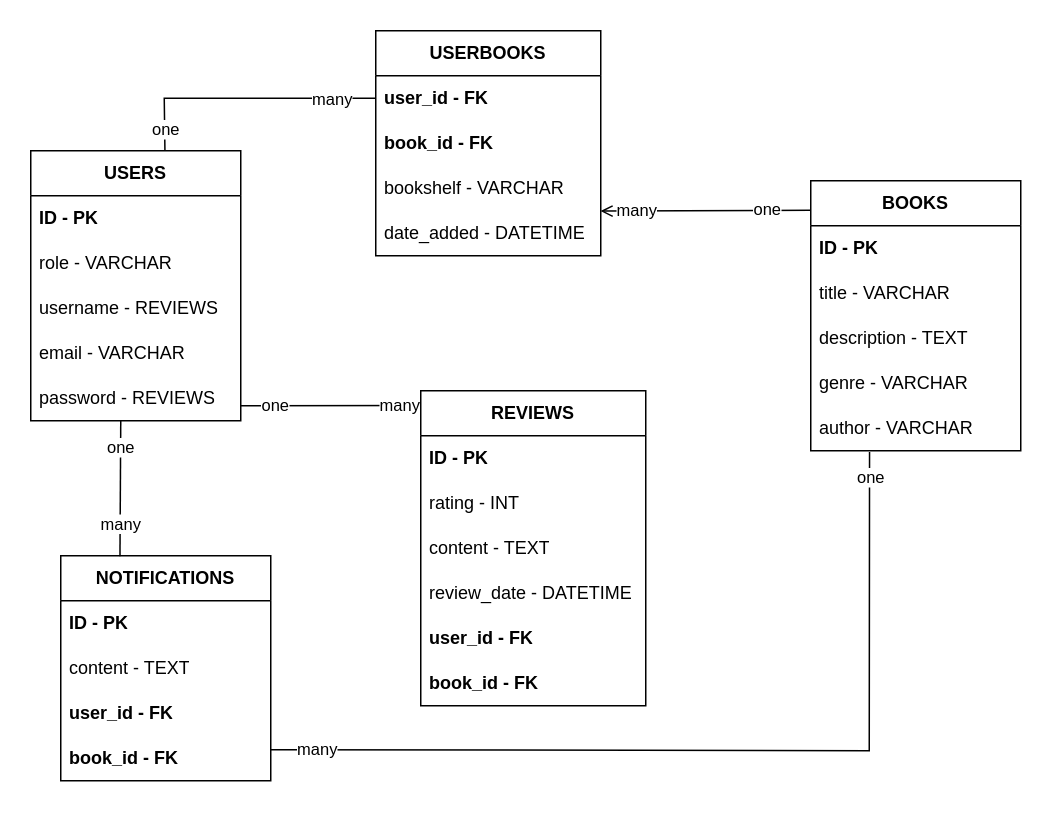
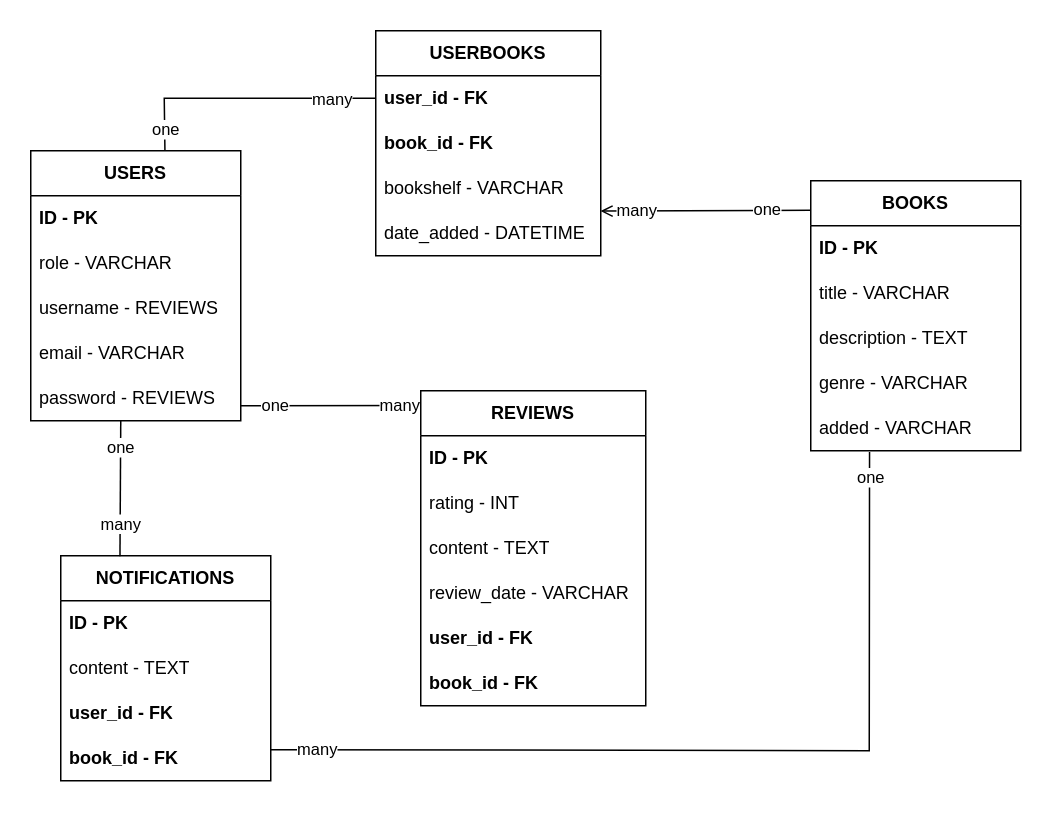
(896, 428) -> (891, 428)
(534, 593) -> (529, 593)
